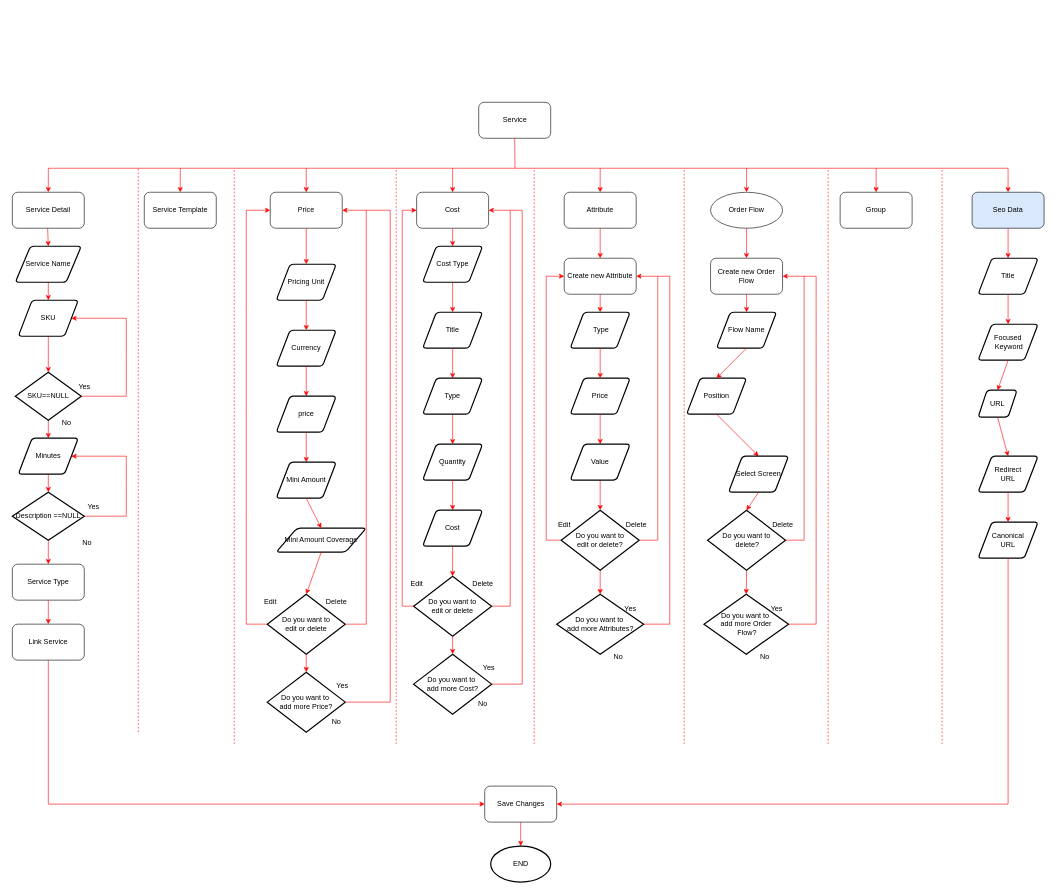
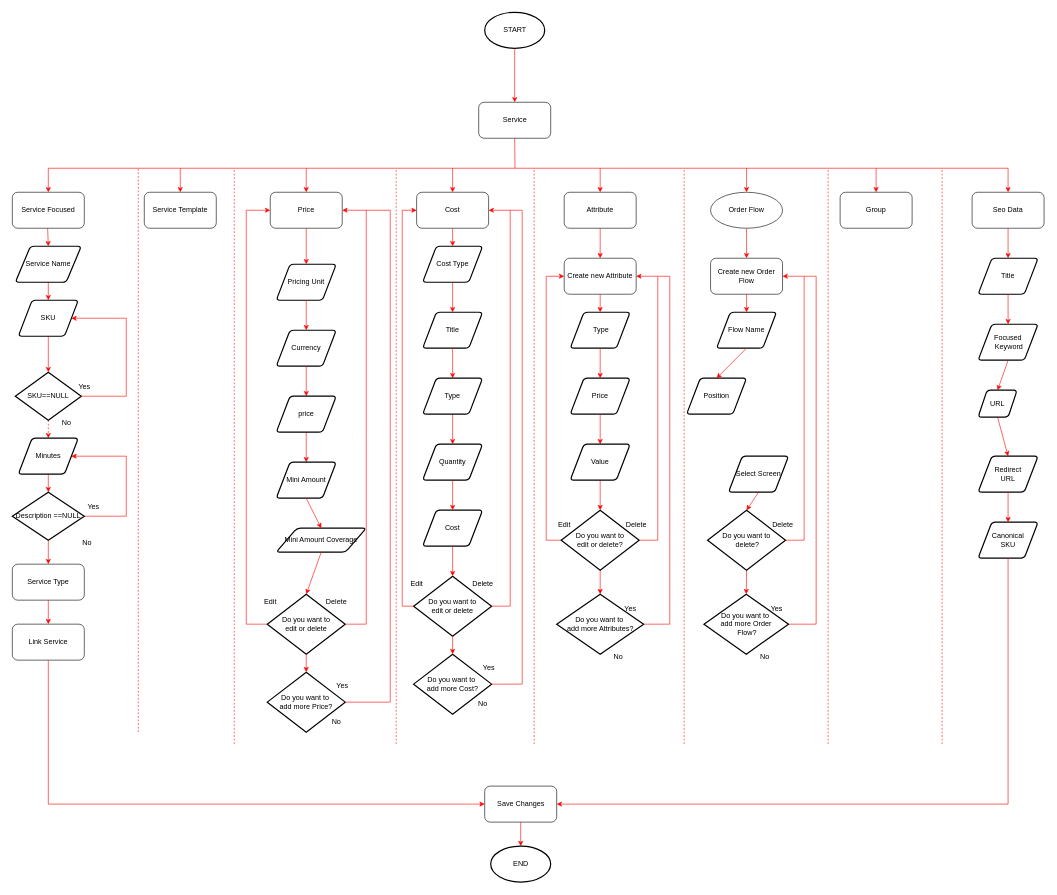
none -> (515, 30)
none -> (515, 96)
(48, 210) -> (48, 210)
(1008, 210) -> (1008, 210)
(48, 427) -> (48, 427)
(755, 452) -> none
(1008, 540) -> (1008, 540)
